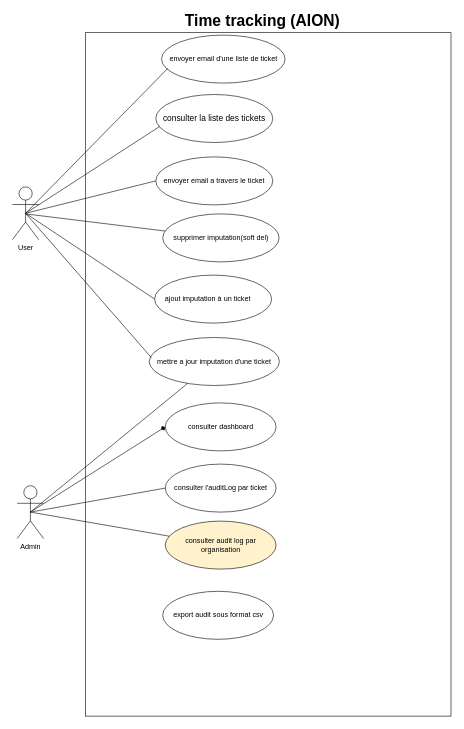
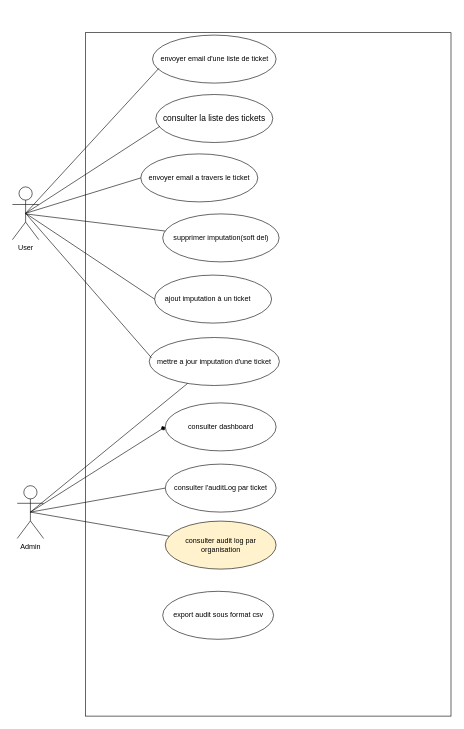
(262, 21) -> none
(223, 59) -> (214, 59)
(214, 181) -> (199, 178)
